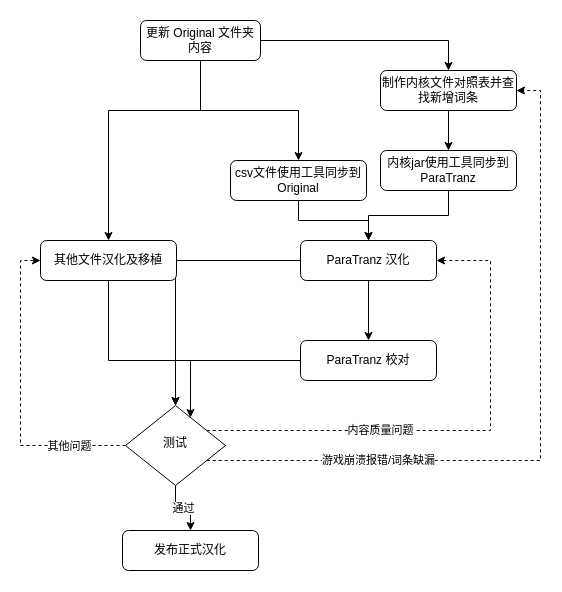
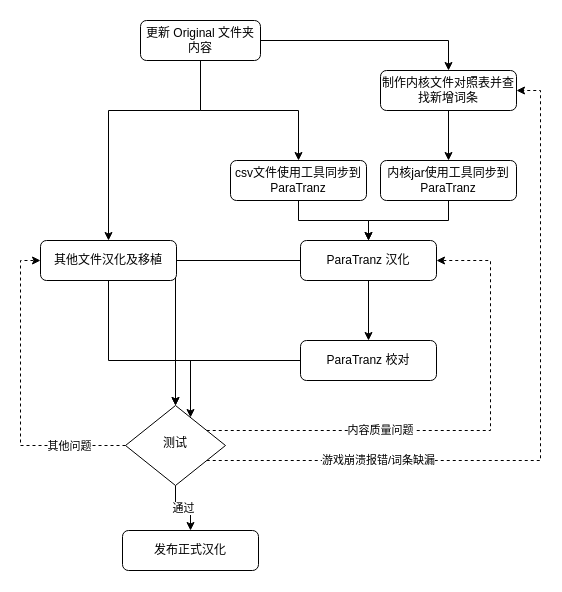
(449, 171) -> (449, 181)
(299, 181) -> (299, 181)
